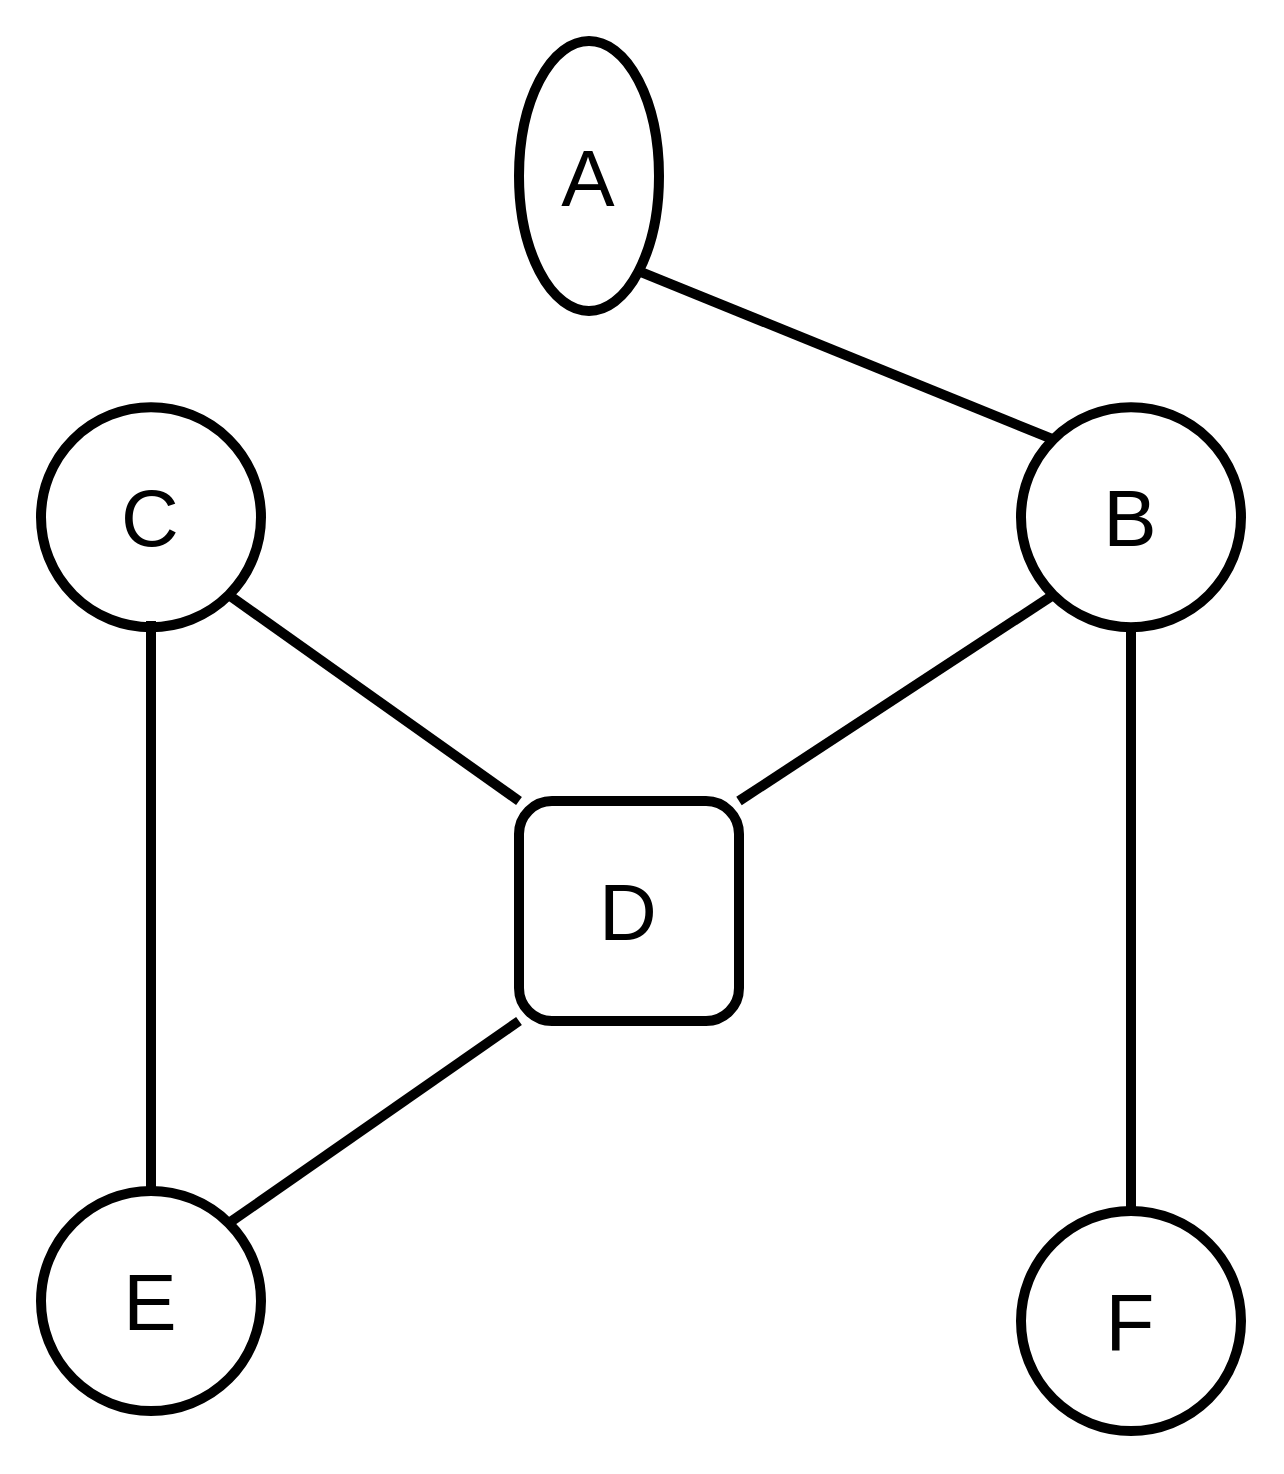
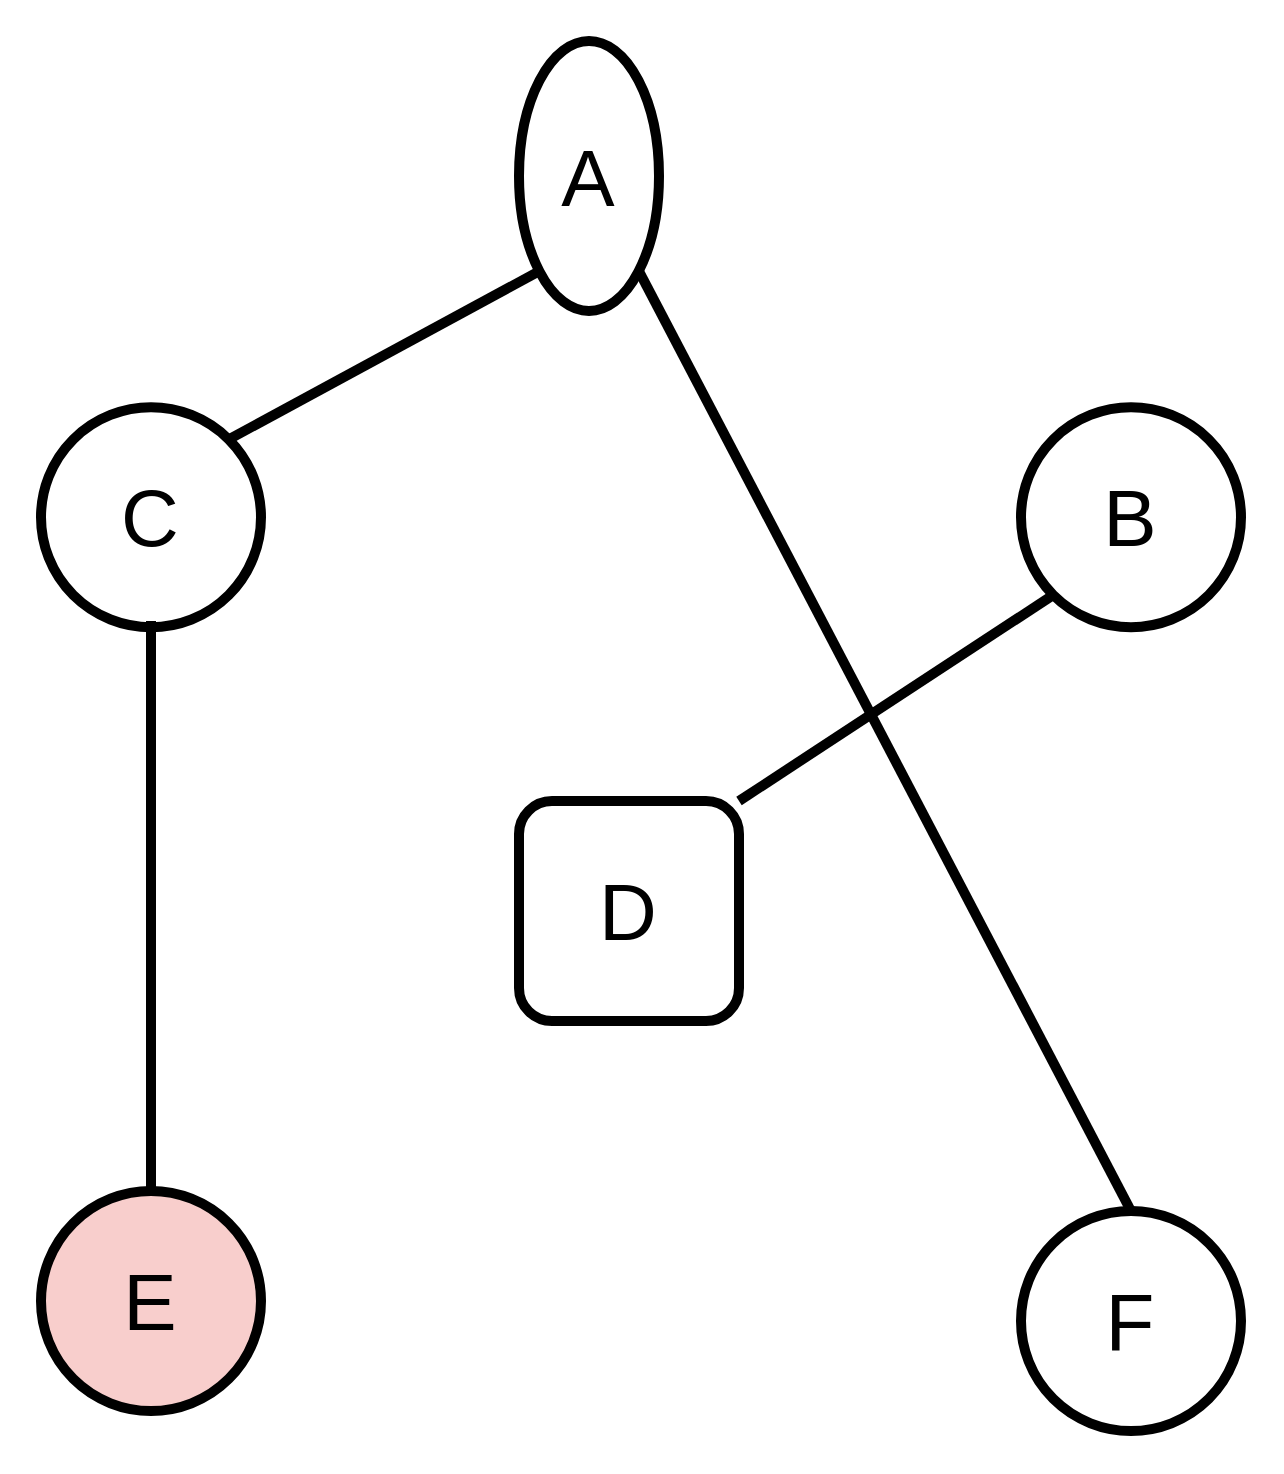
none -> (384, 356)
(847, 356) -> none
(374, 698) -> none
(1131, 919) -> (1000, 961)
(375, 1121) -> none
(151, 1301) -> (151, 1301)
